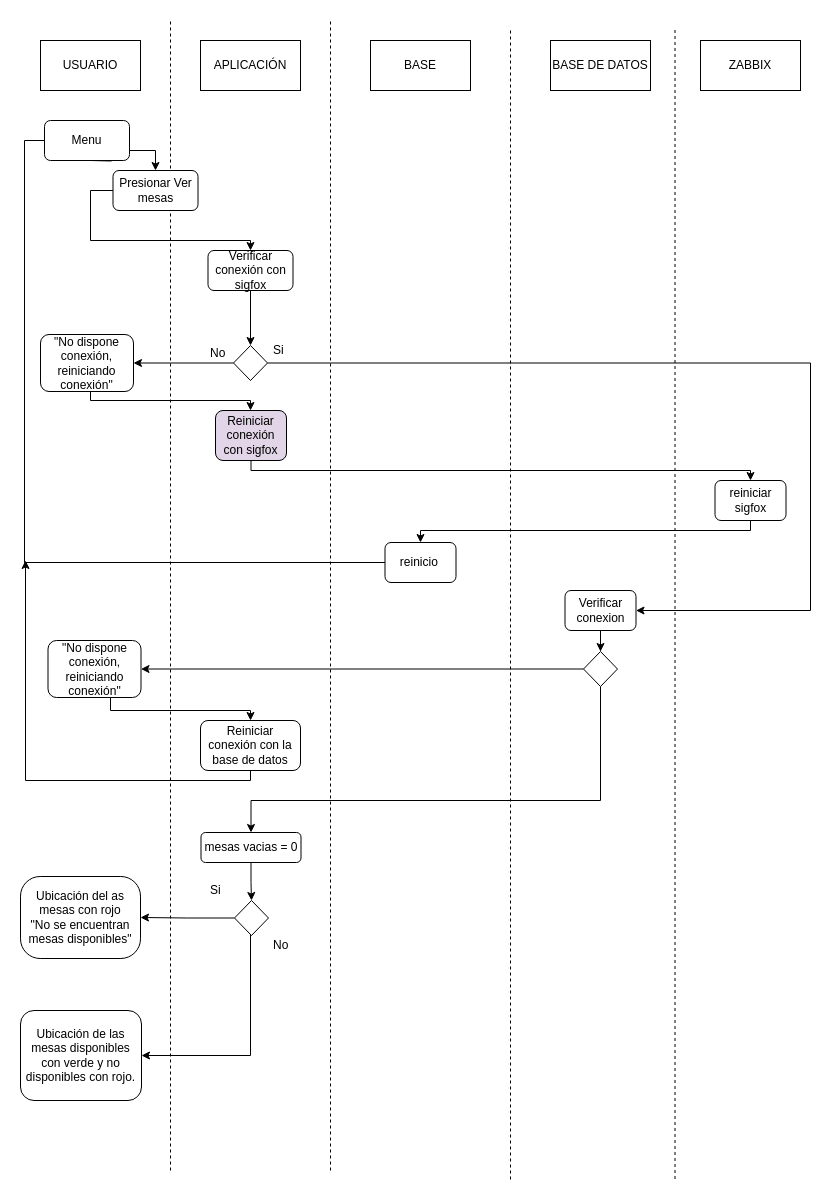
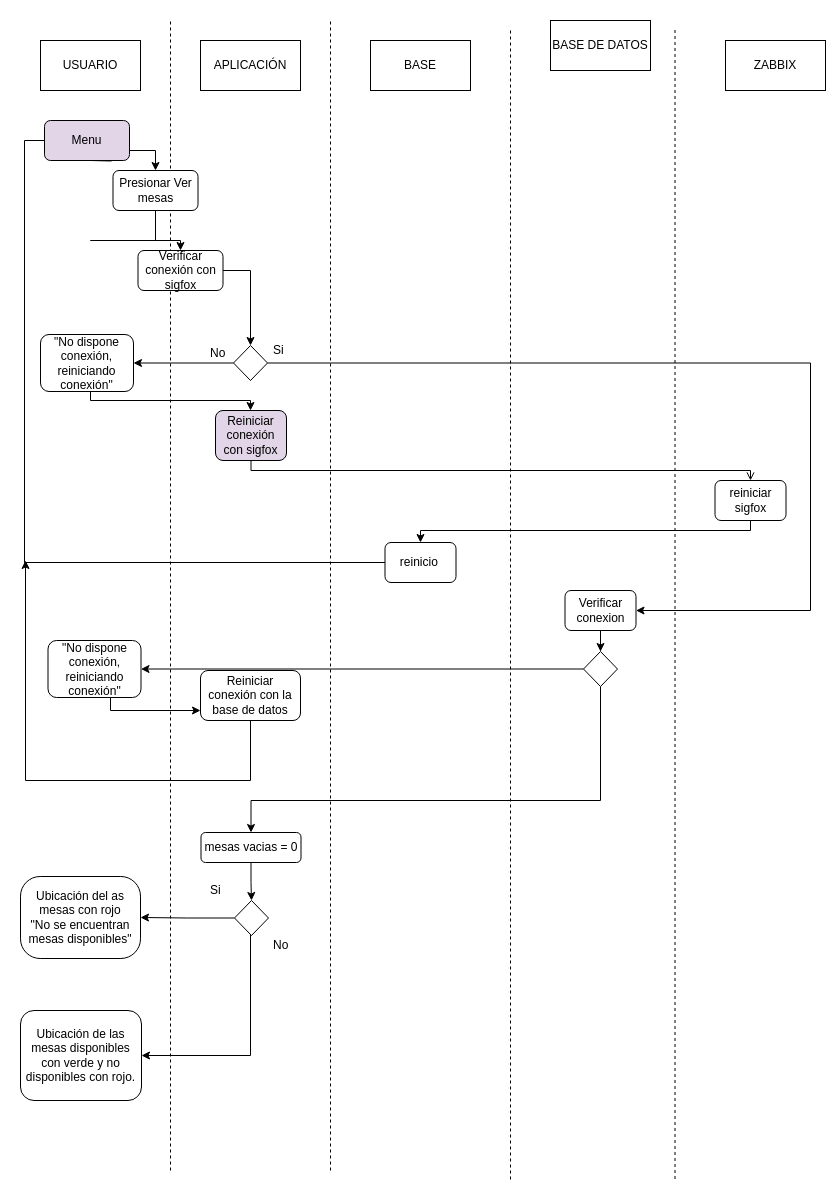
(601, 66) -> (601, 46)
(751, 66) -> (776, 66)
(87, 141) -> (87, 141)
(251, 271) -> (181, 271)
(749, 471) -> (749, 471)
(251, 746) -> (251, 696)
